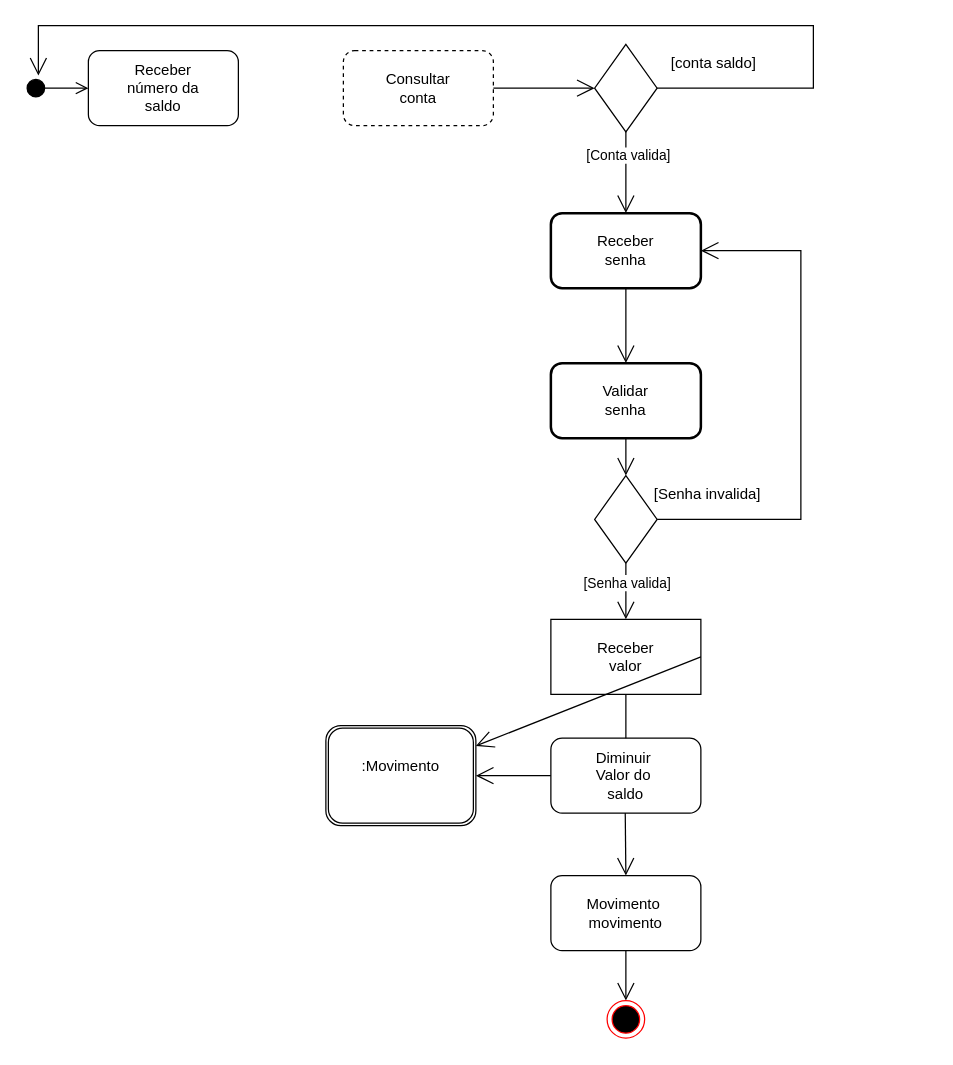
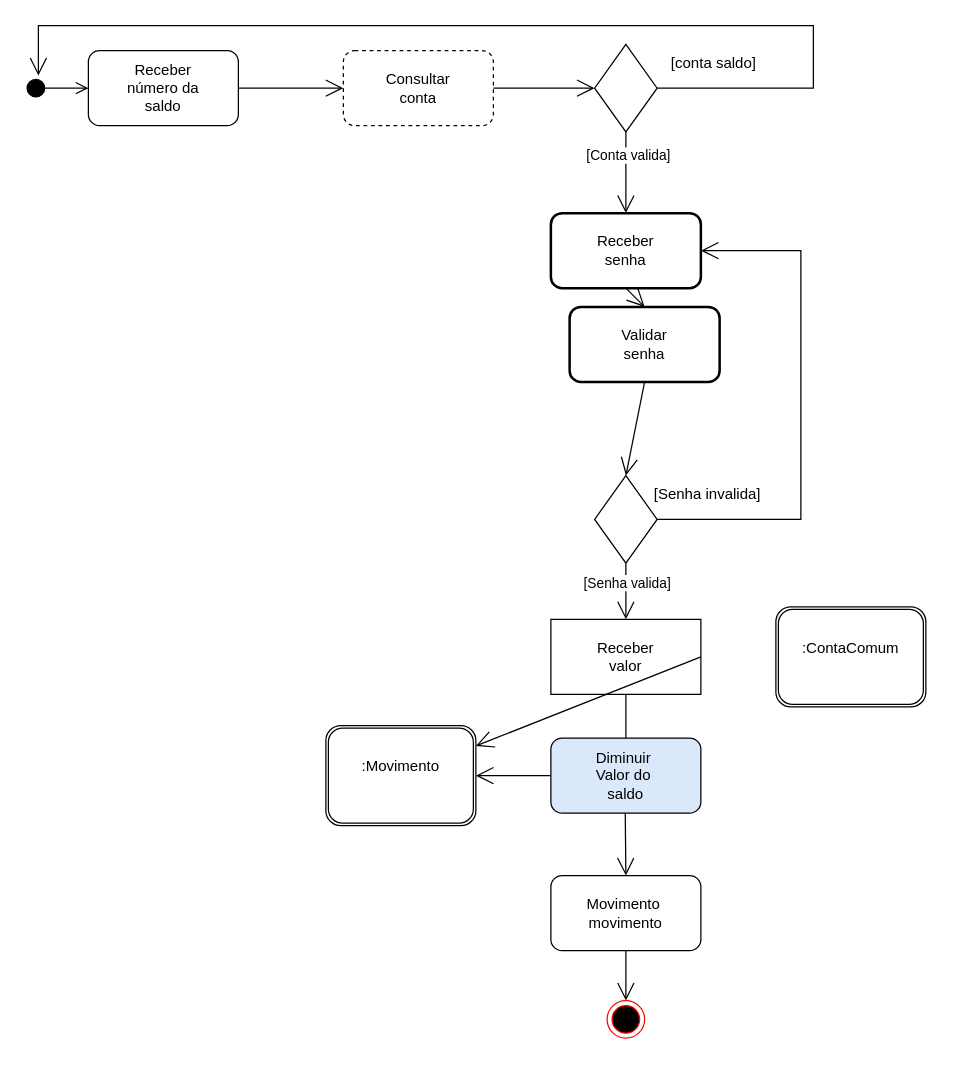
none -> (289, 88)
(626, 401) -> (644, 344)
none -> (851, 657)
(626, 776) -> (626, 776)
